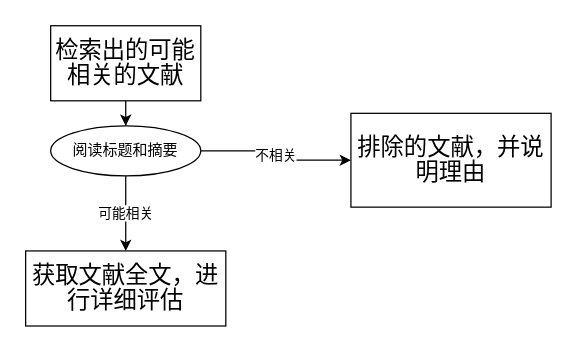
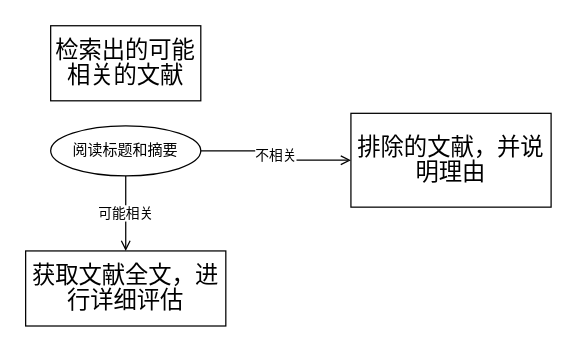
(126, 118) -> none
(341, 160) -> (343, 160)
(126, 241) -> (126, 243)
